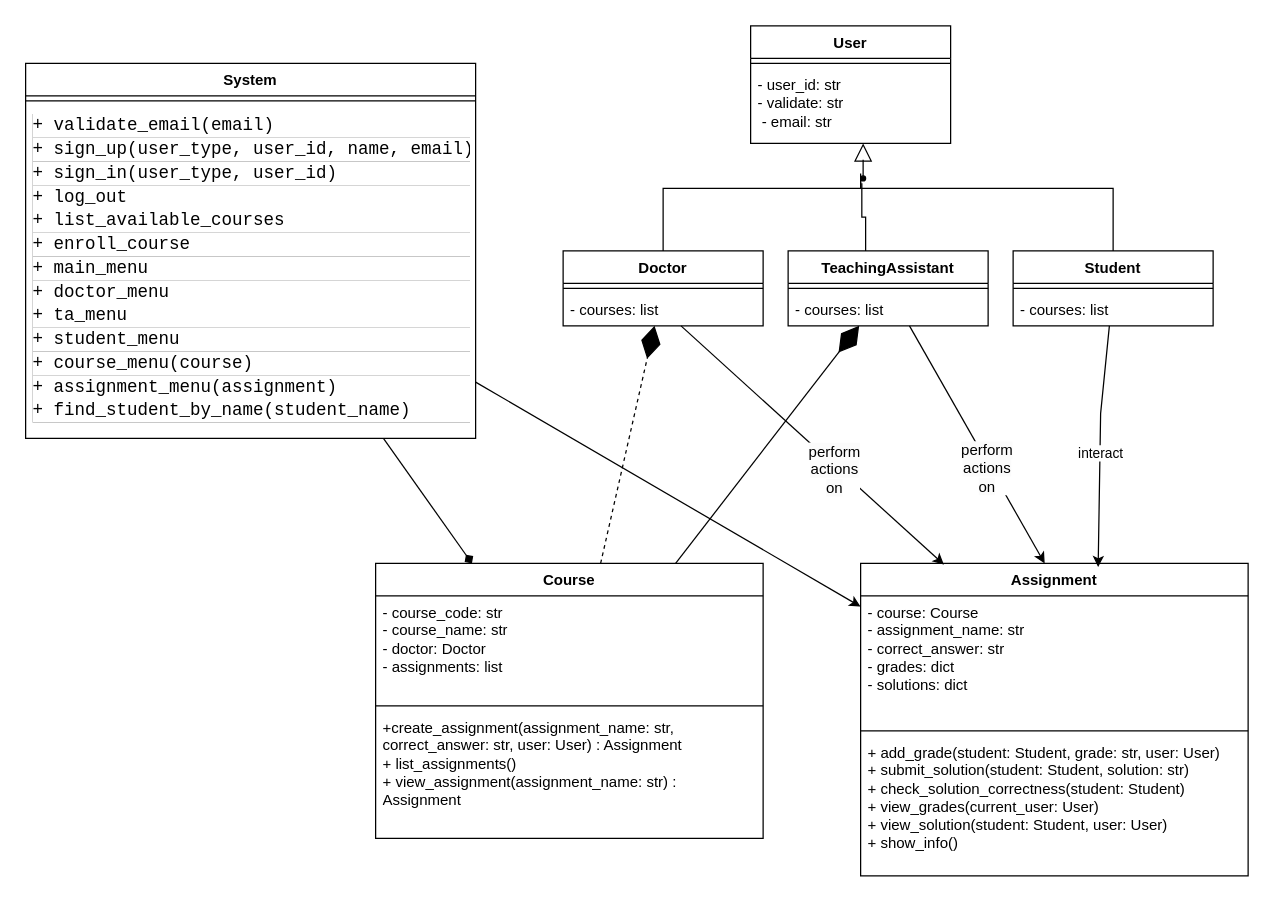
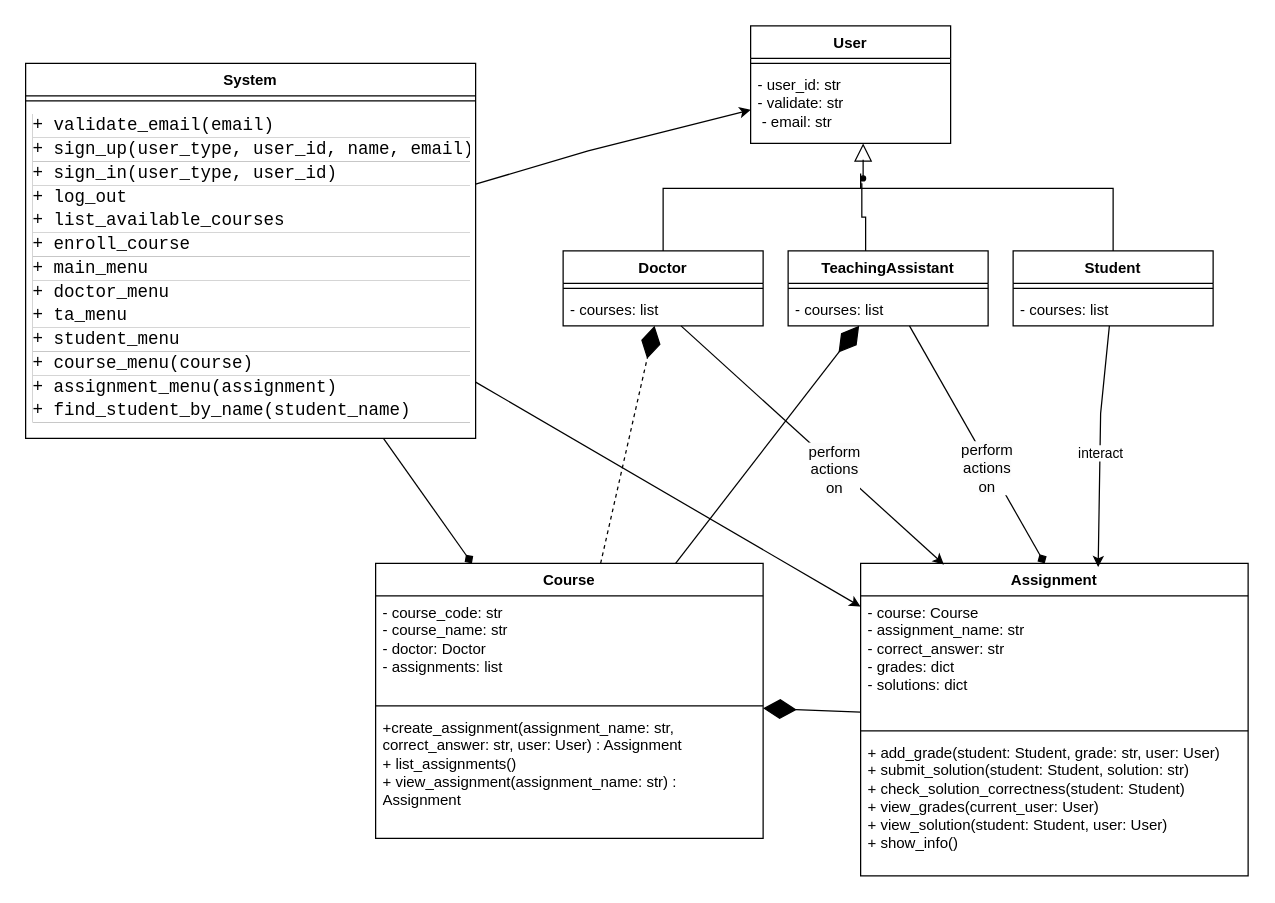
none -> (609, 145)
(1040, 554) -> (1039, 554)
none -> (827, 711)
